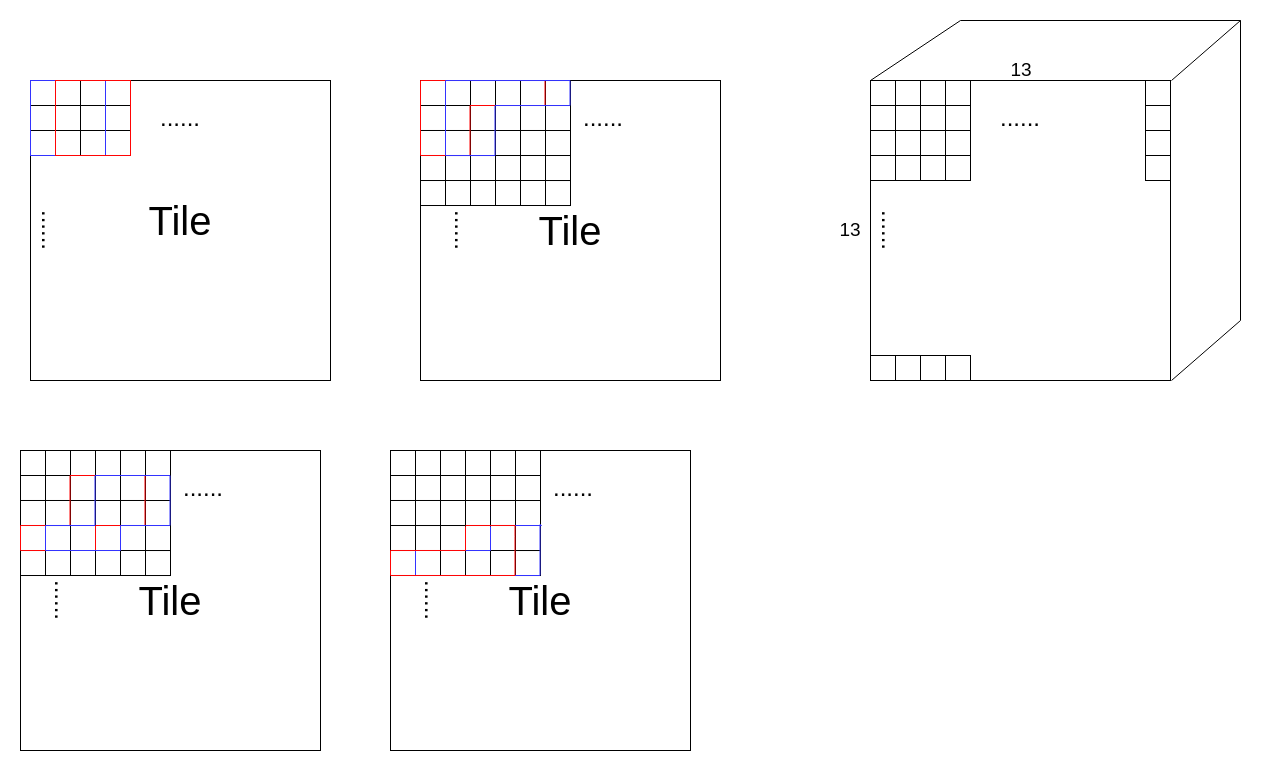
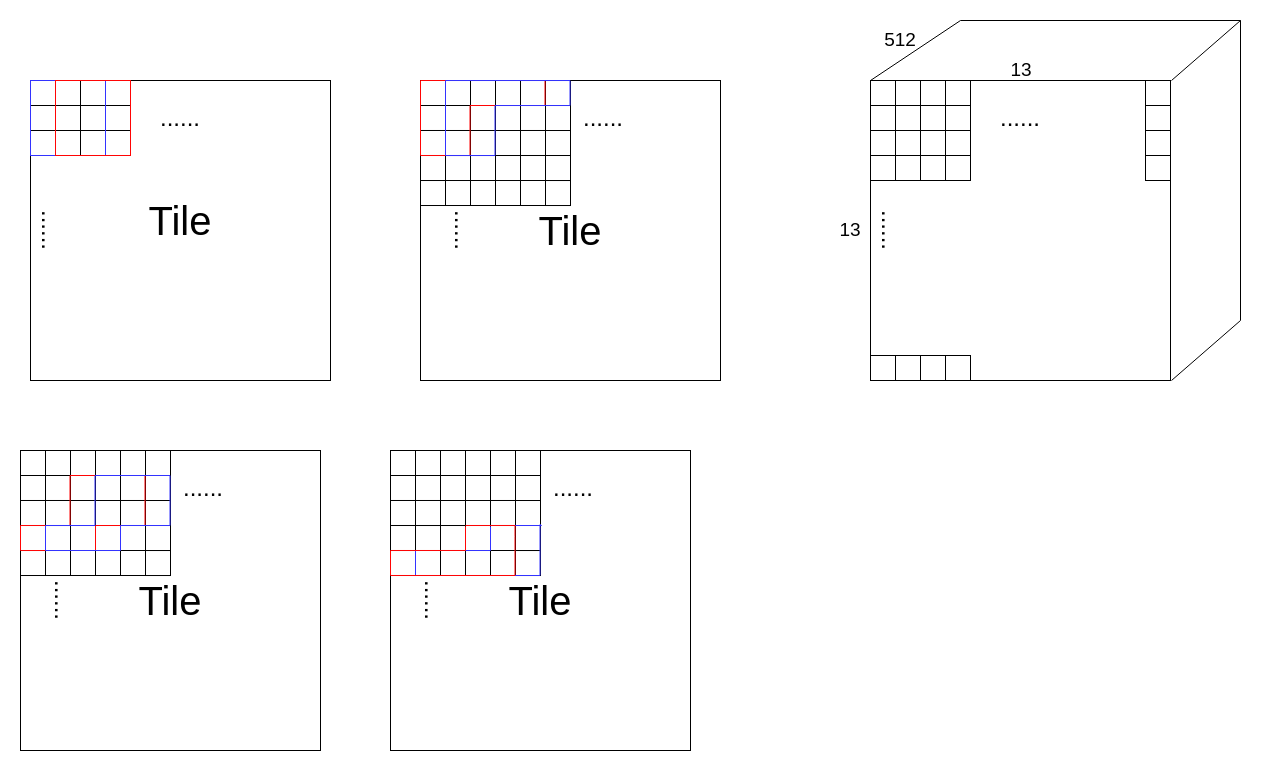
none -> (901, 41)
